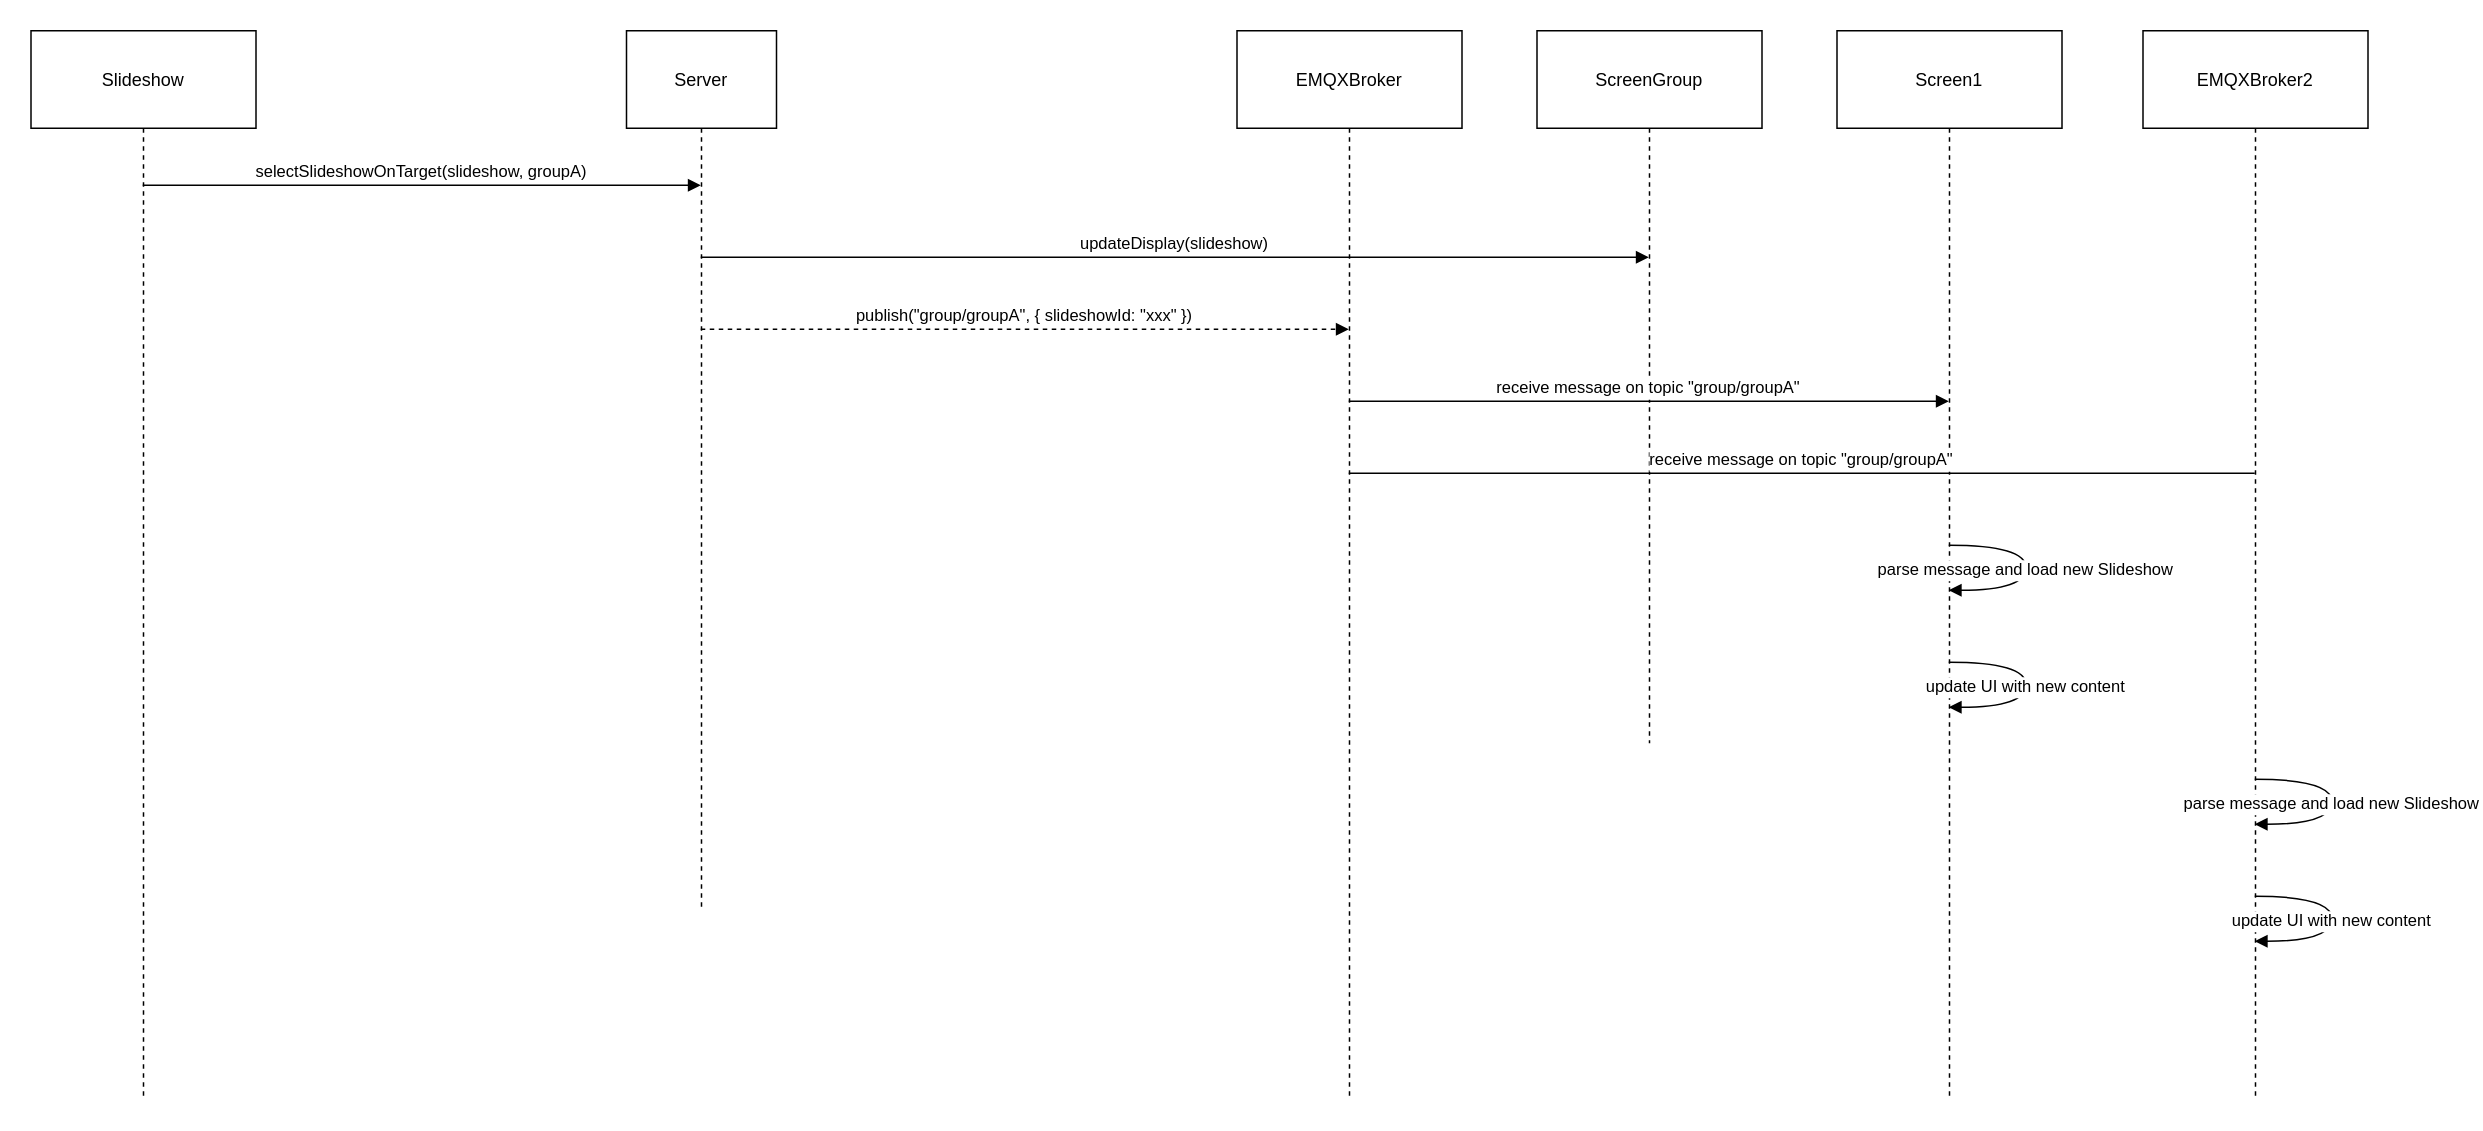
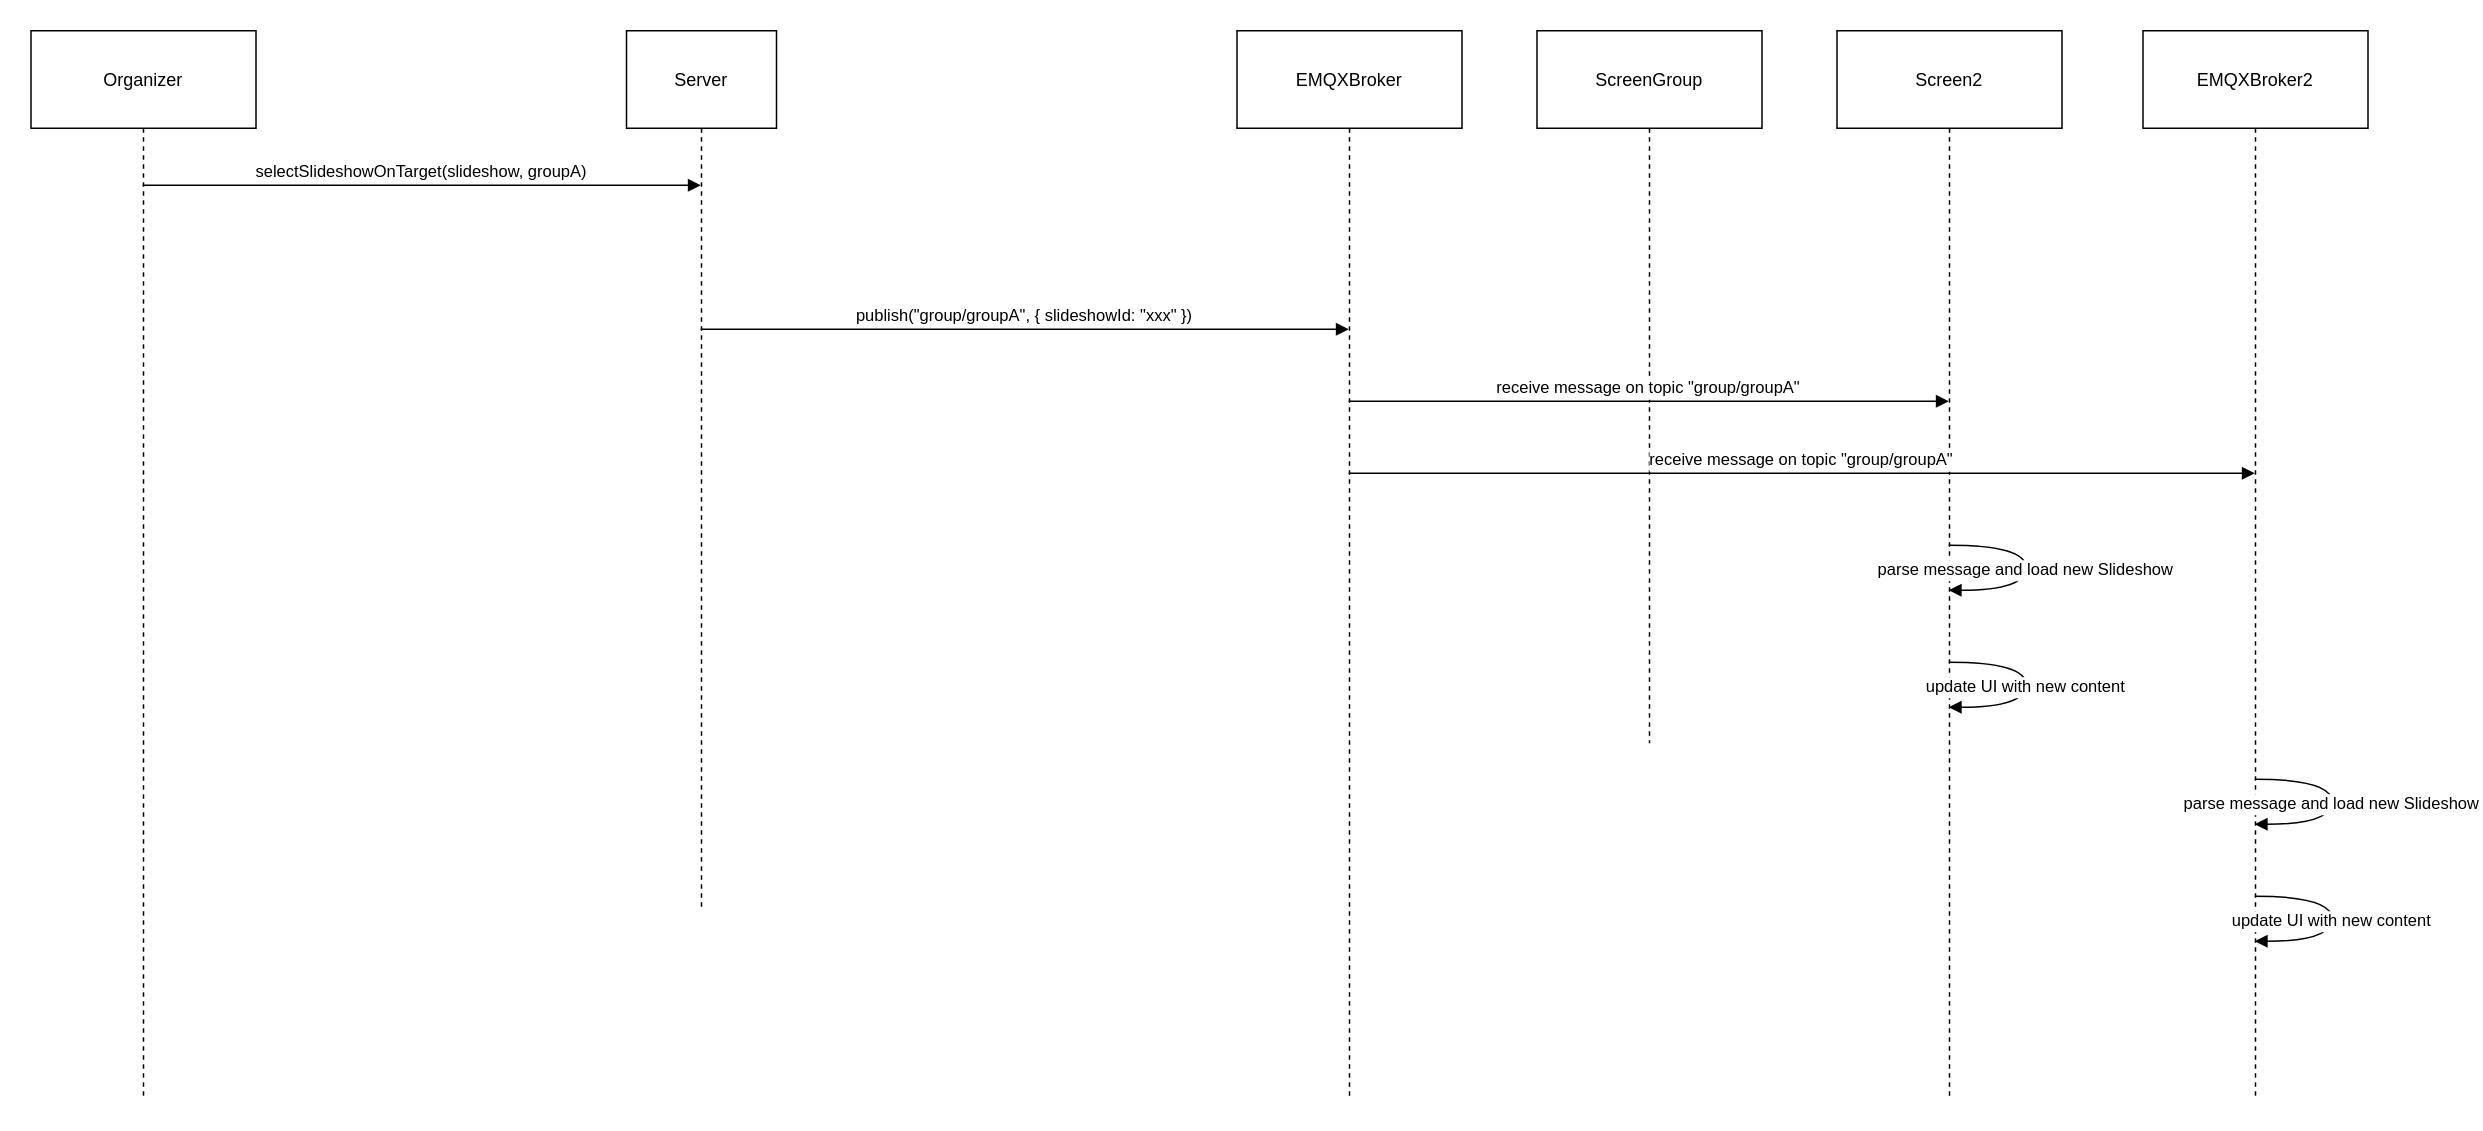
(143, 80) -> (143, 80)
(1949, 80) -> (1949, 80)
(1170, 257) -> none
(1020, 329) -> (1020, 329)
(2246, 473) -> (2241, 473)
